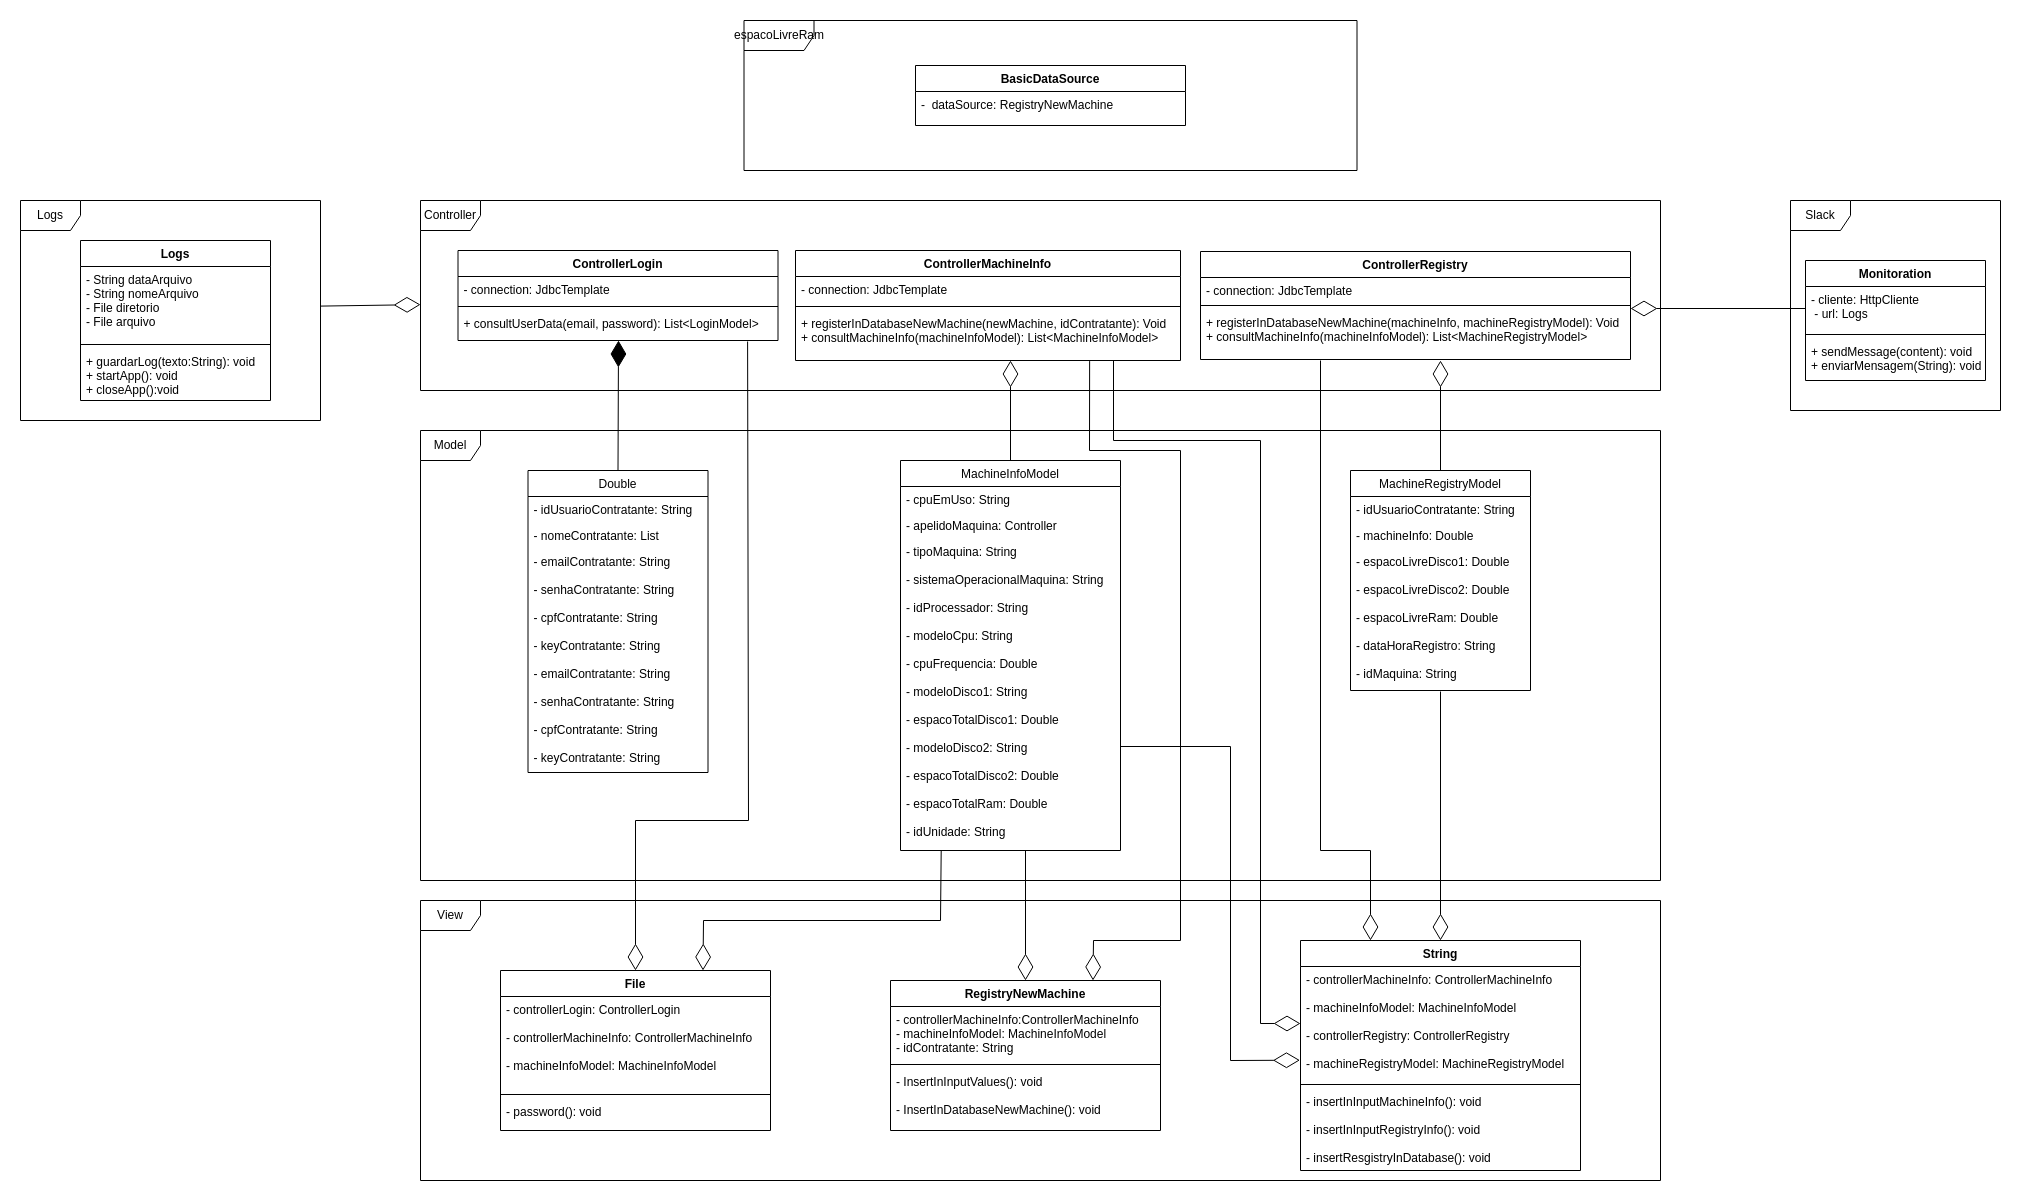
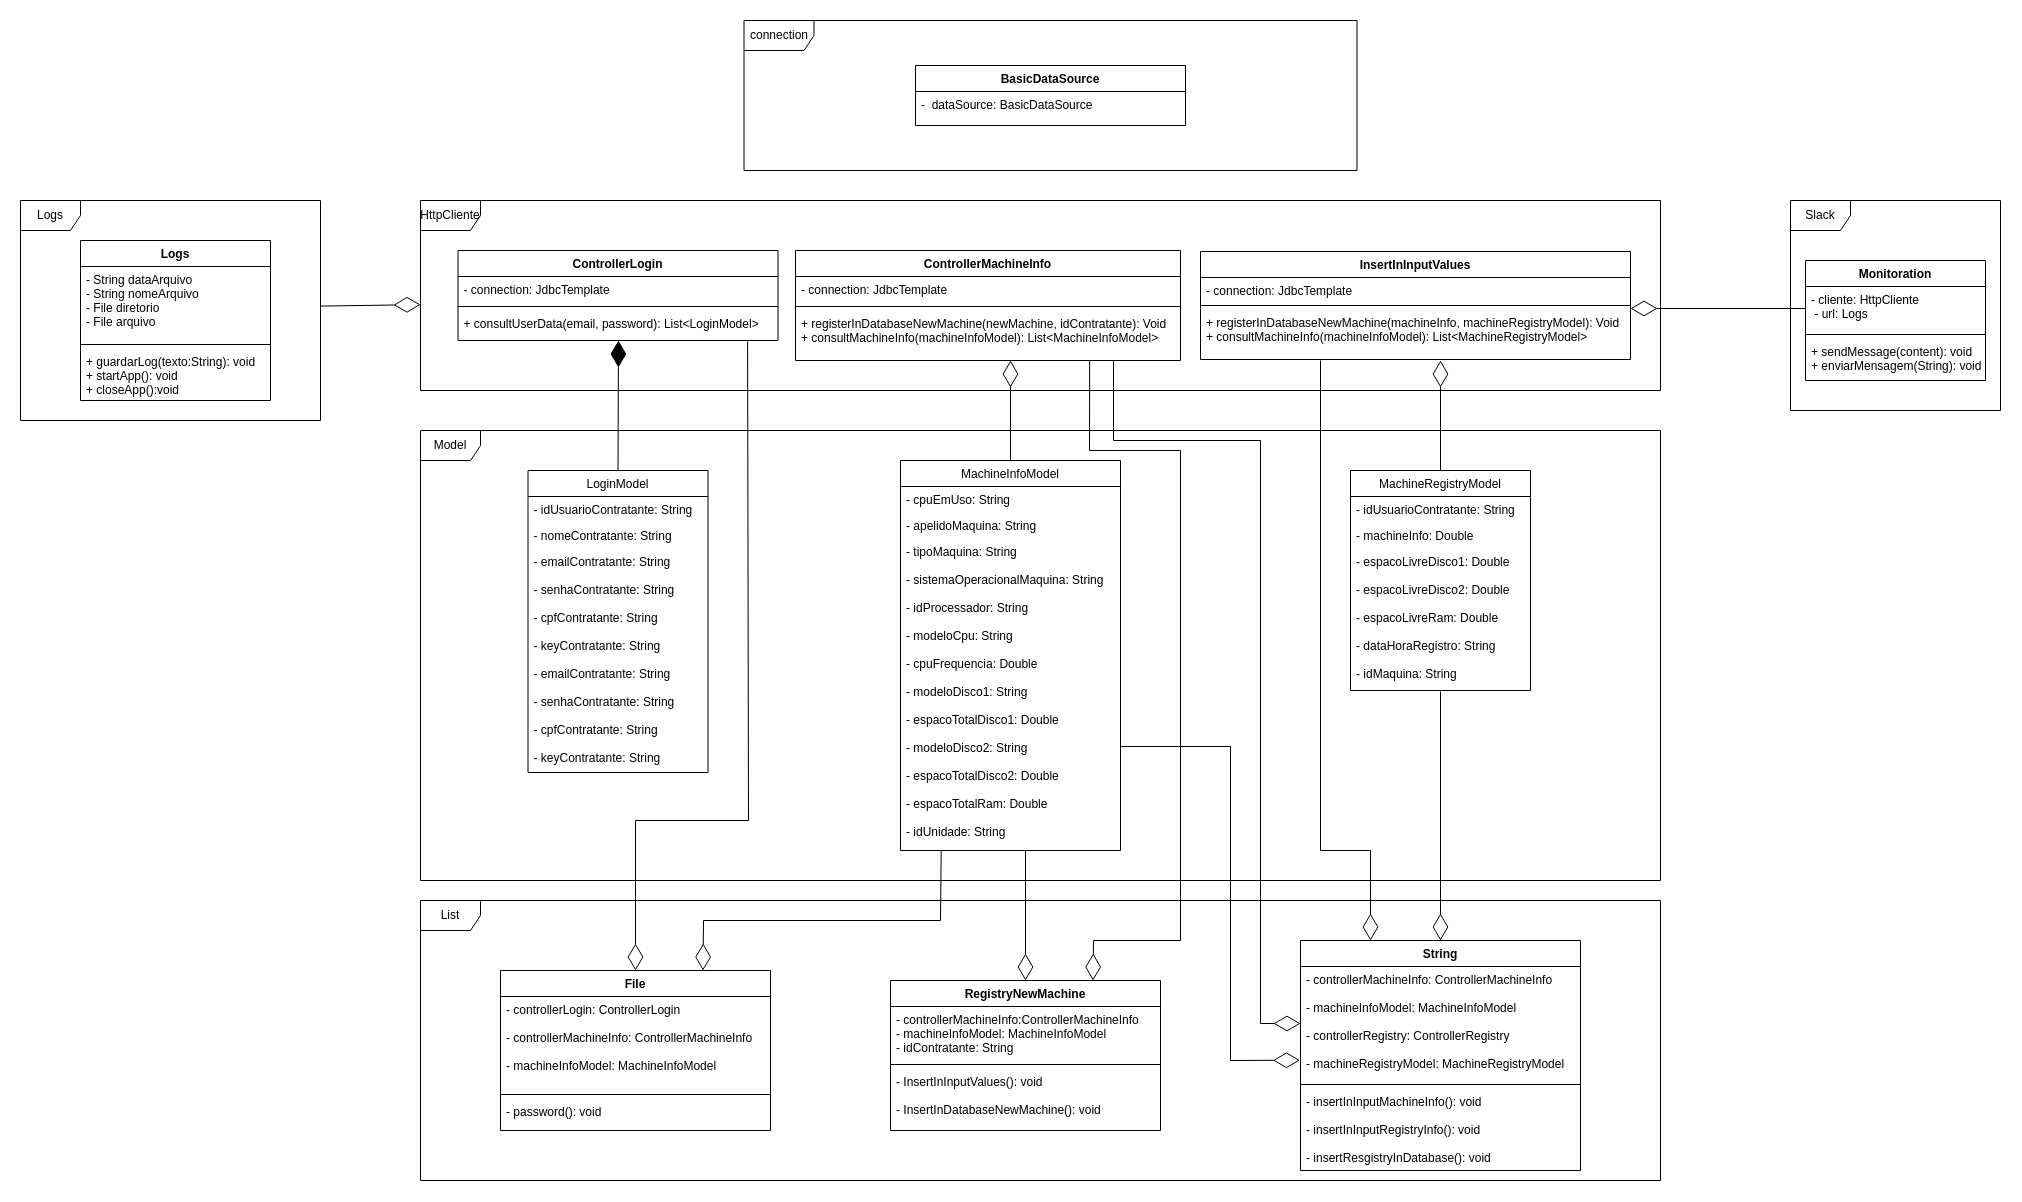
(780, 36) -> (780, 36)
(1024, 105) -> (1016, 105)
(451, 216) -> (451, 216)
(1415, 265) -> (1415, 265)
(618, 484) -> (618, 484)
(988, 526) -> (976, 526)
(605, 536) -> (611, 536)
(451, 916) -> (451, 916)
